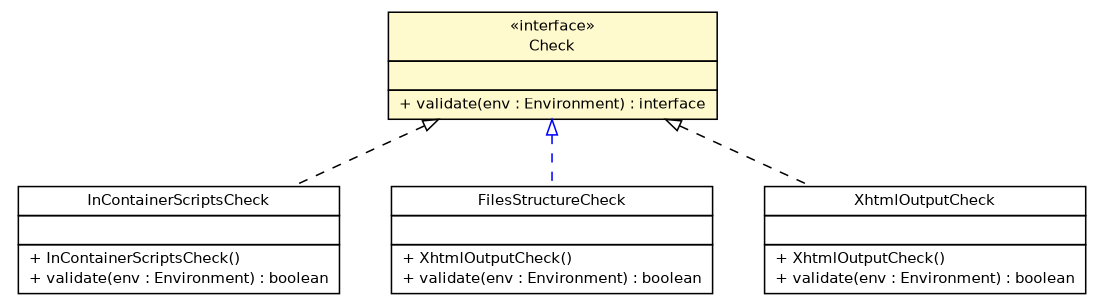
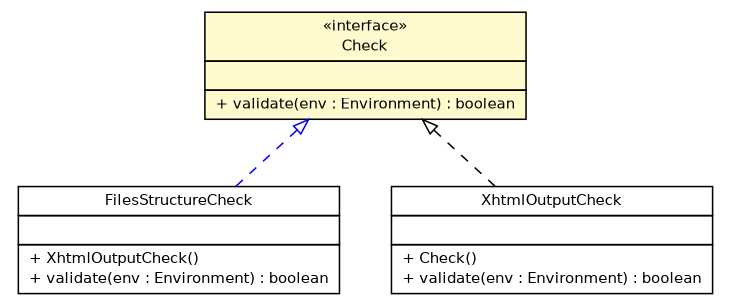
(553, 104) -> (365, 104)
(179, 240) -> none
(861, 258) -> (440, 258)
